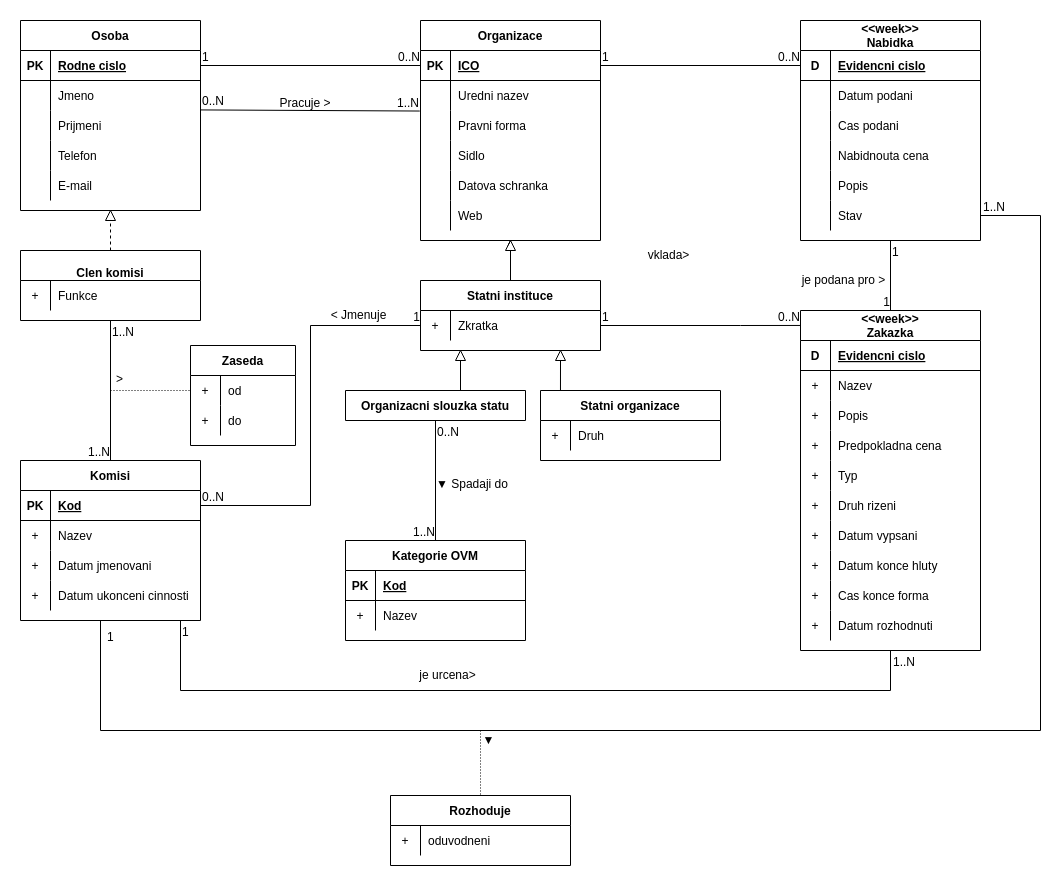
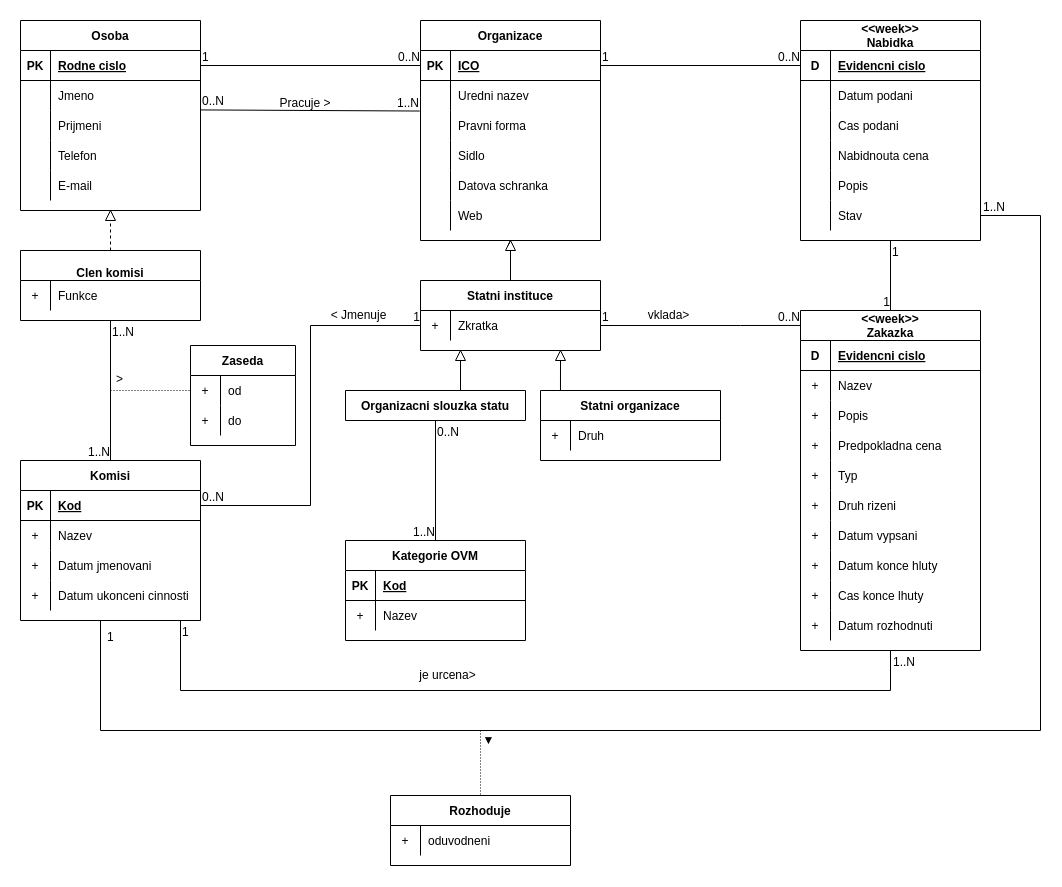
(668, 256) -> (668, 316)
(843, 281) -> none
(473, 486) -> none
(885, 596) -> (884, 596)
